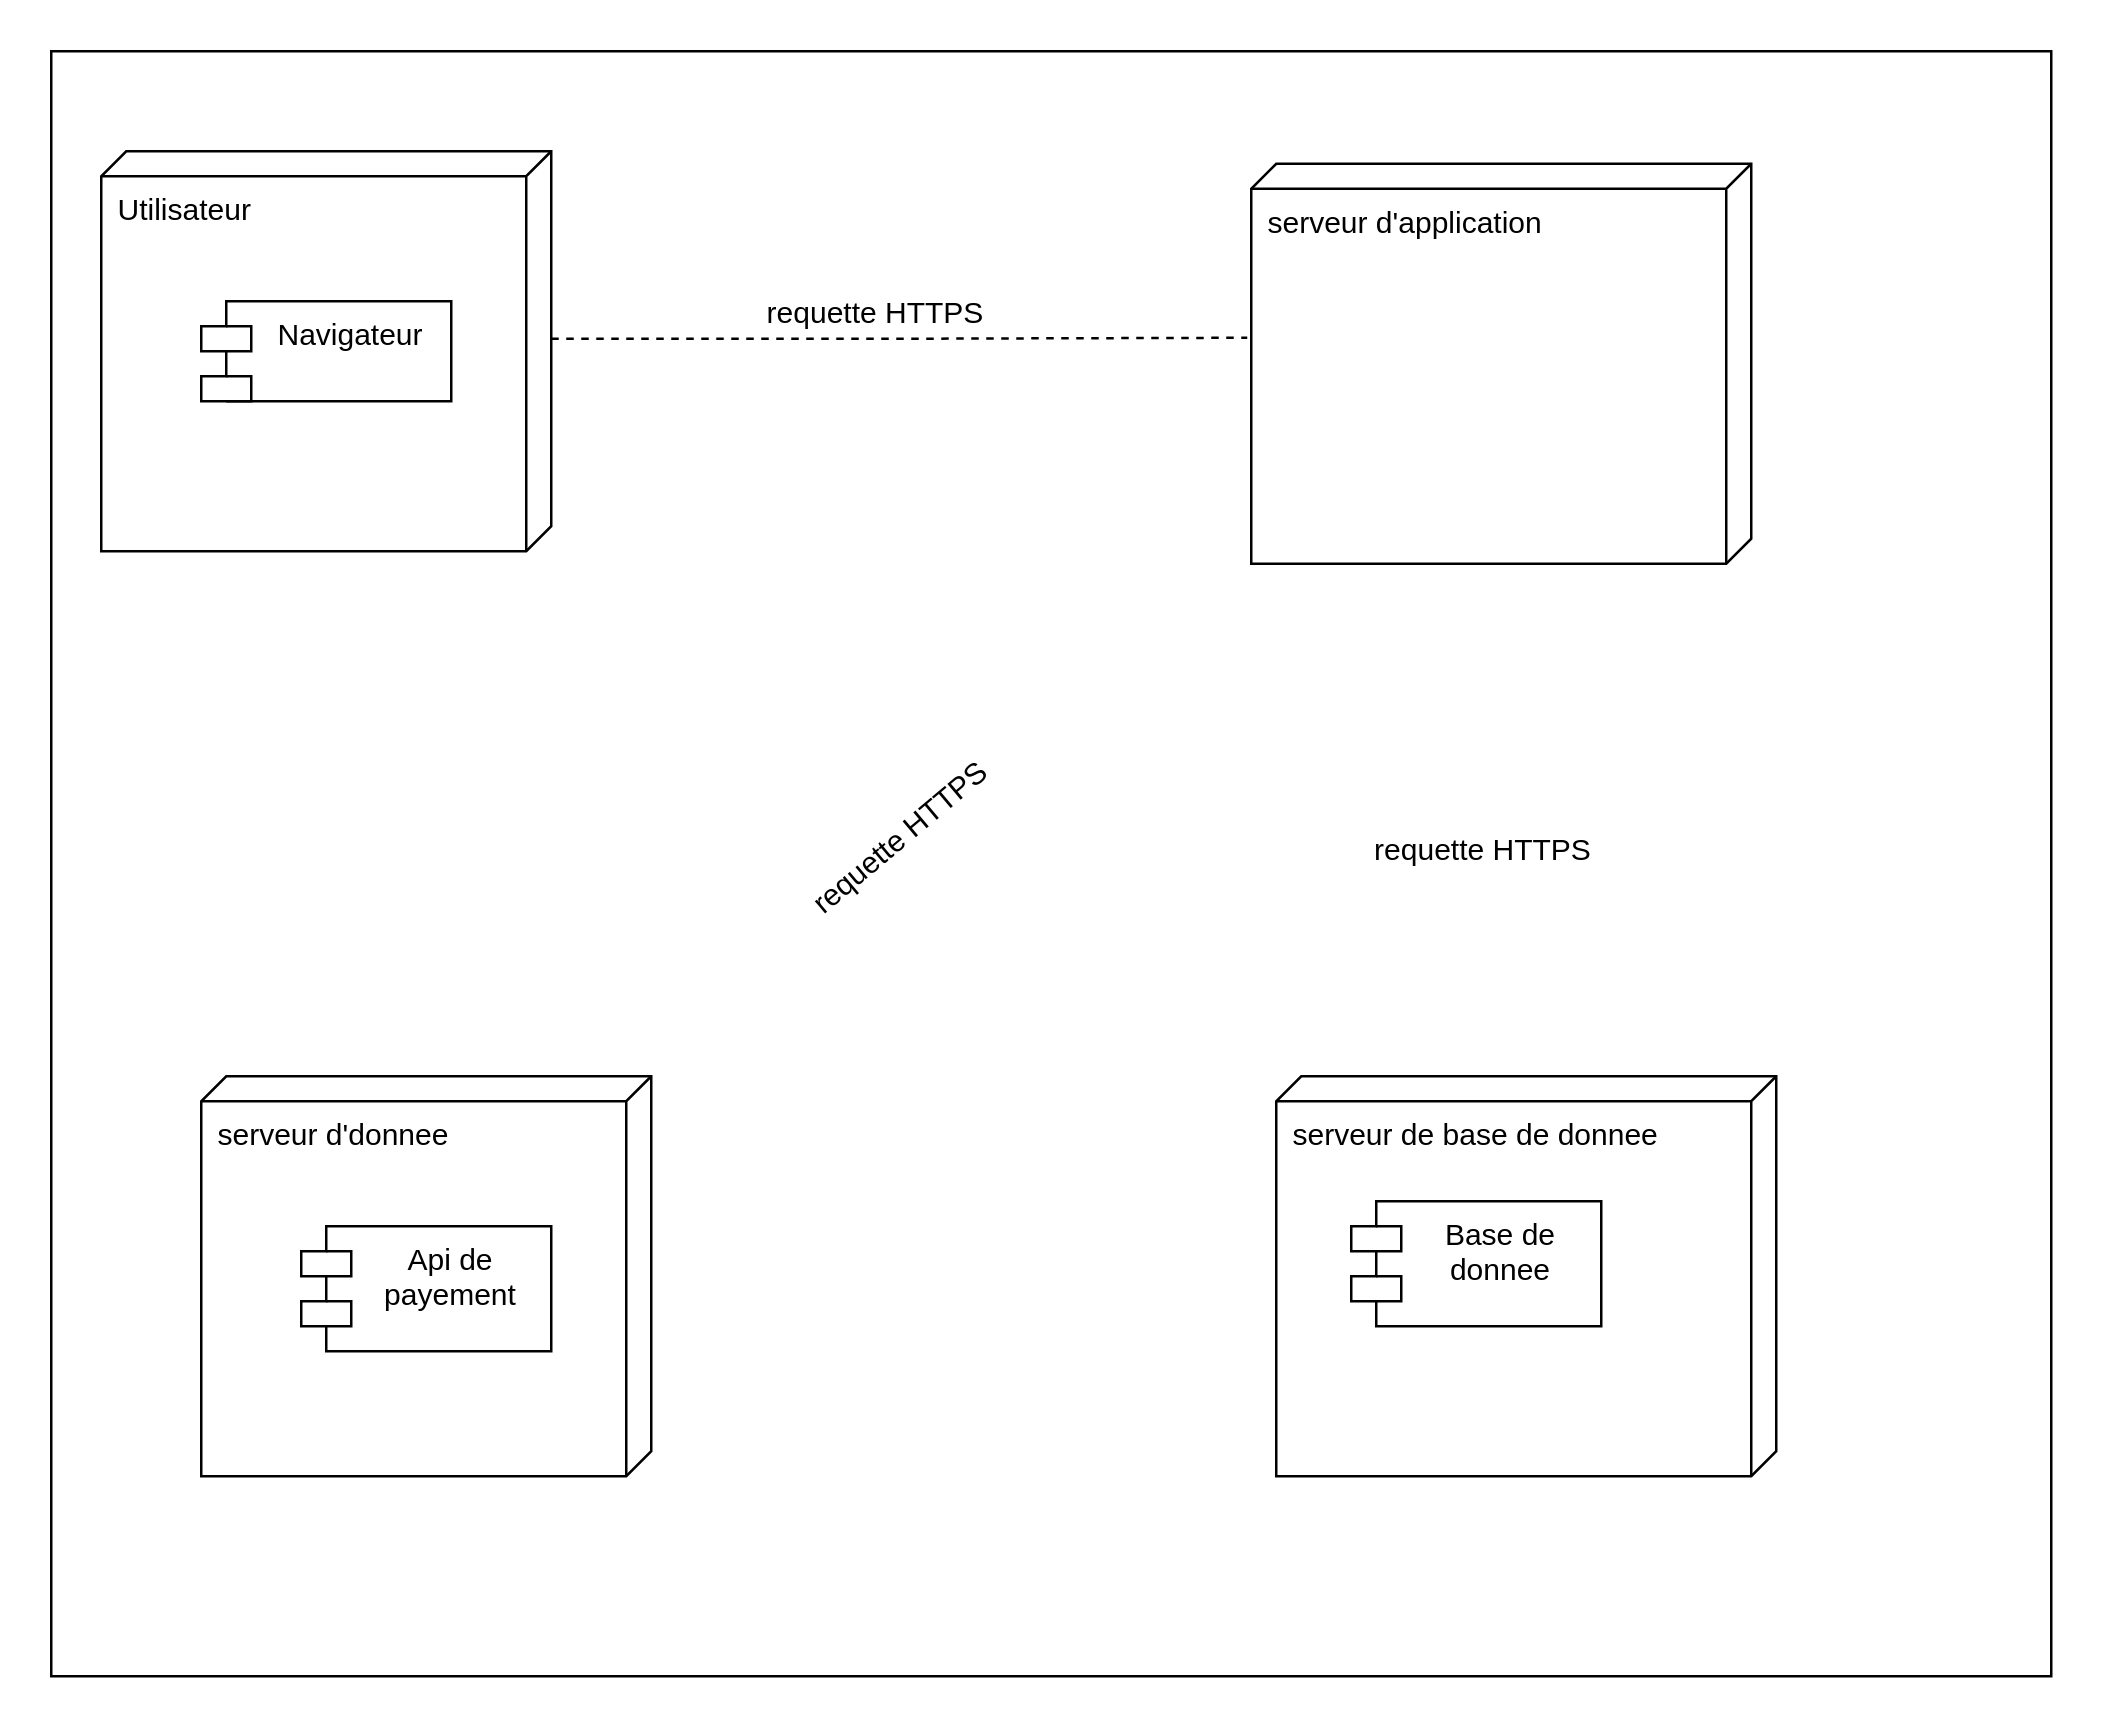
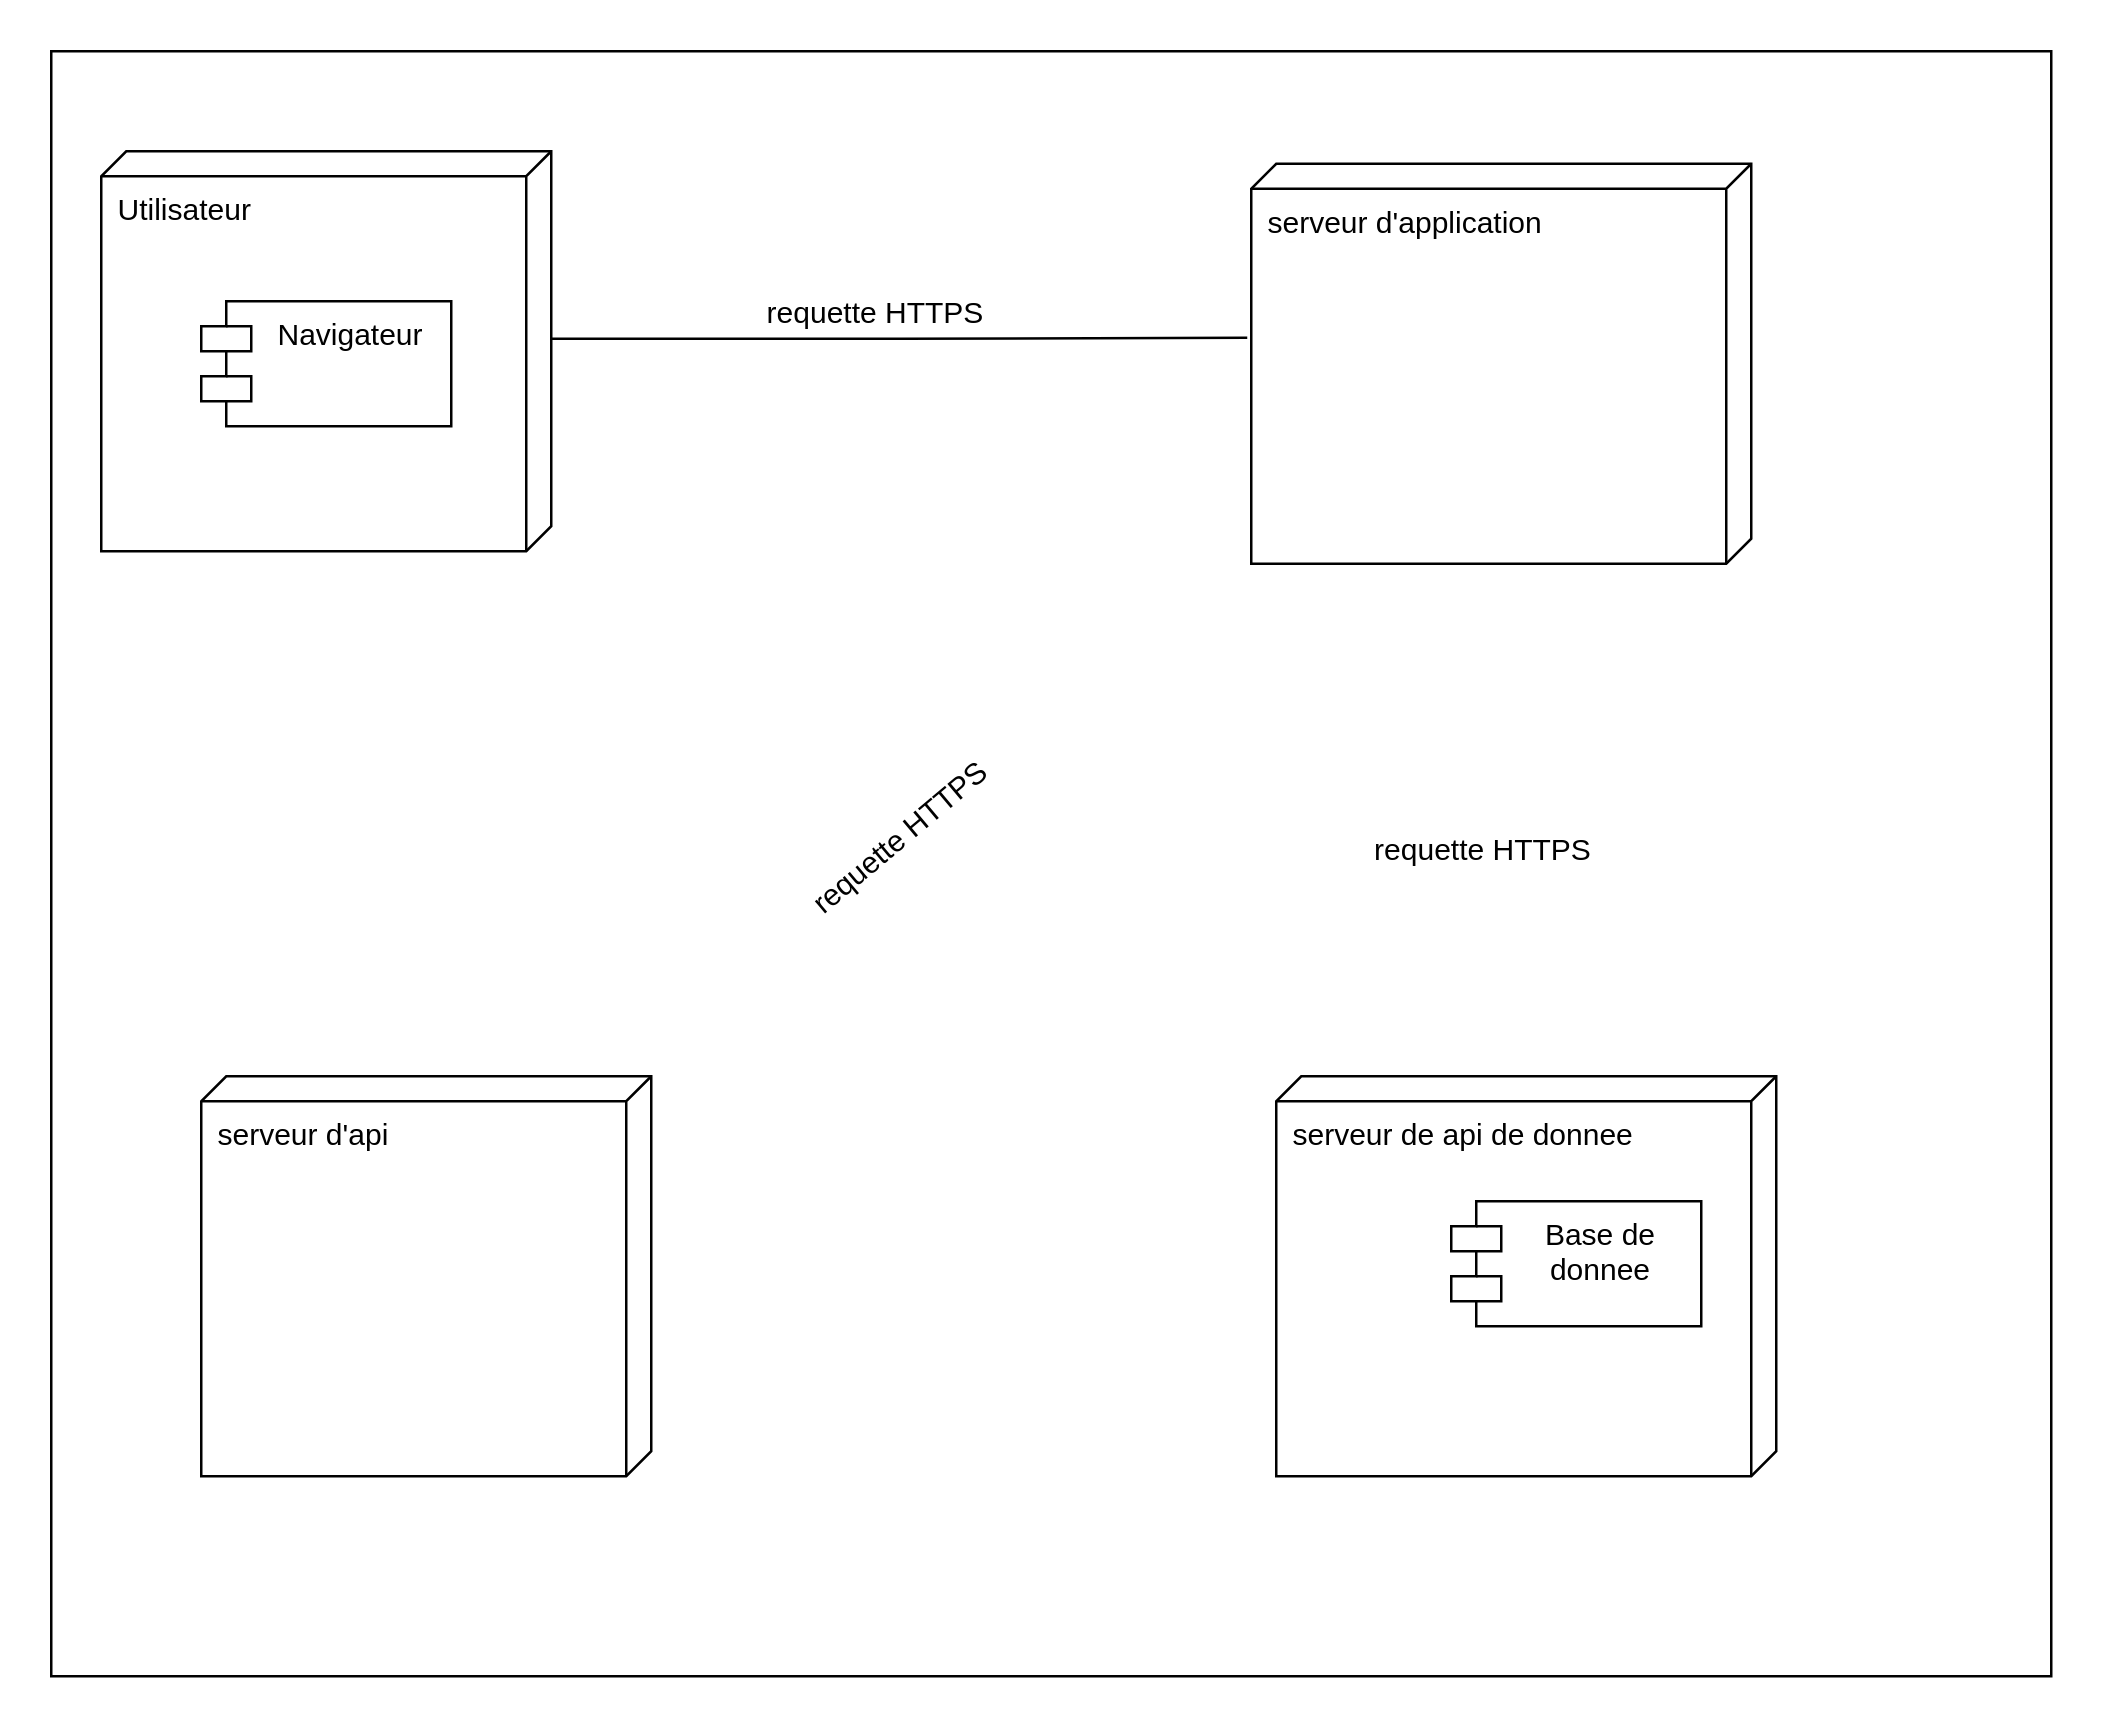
(897, 339) -> (897, 339)
(326, 351) -> (326, 364)
(345, 1137) -> (316, 1137)
(1488, 1137) -> (1476, 1137)
(1476, 1264) -> (1576, 1264)
(426, 1289) -> none
